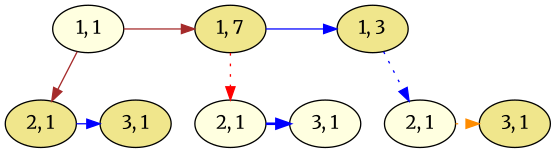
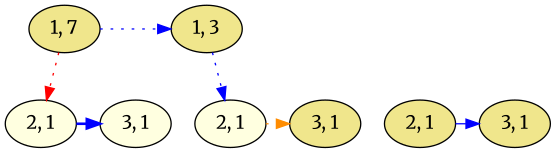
(88, 29) -> none
(295, 29) -> (129, 29)
